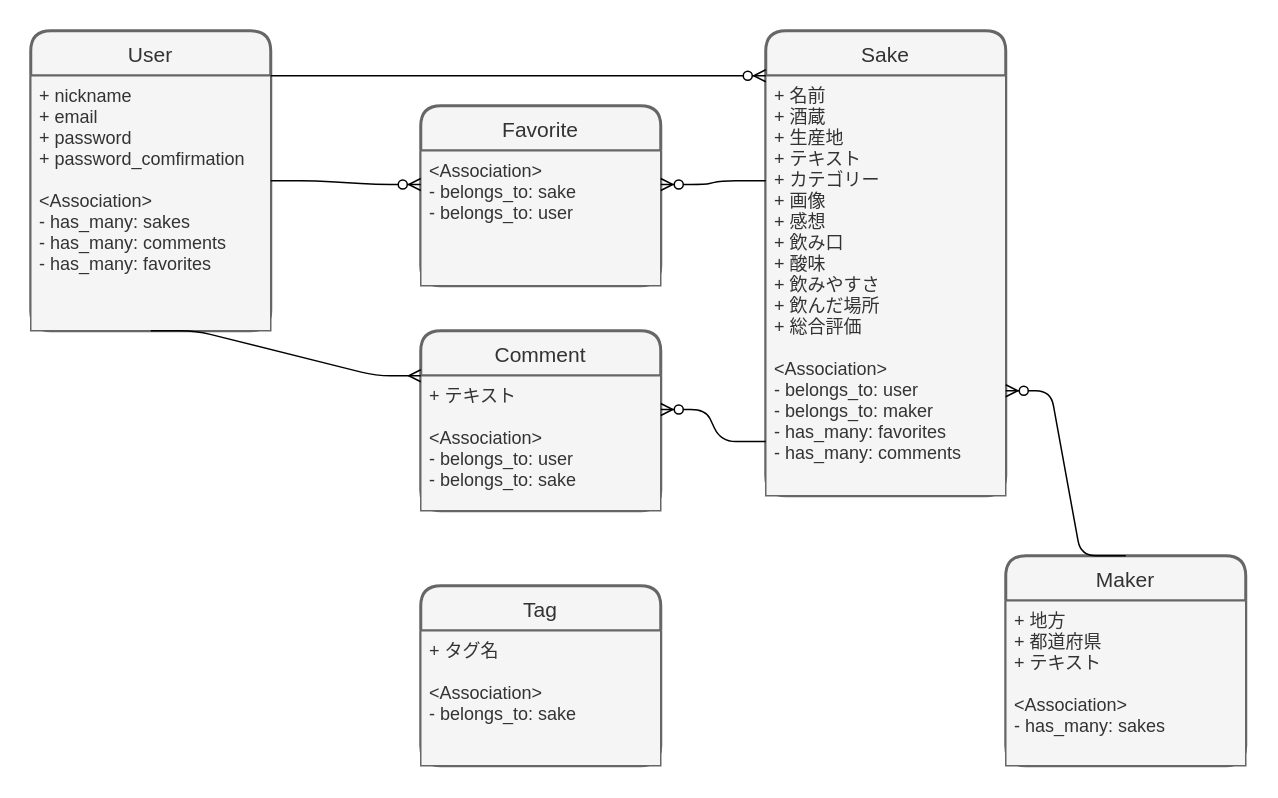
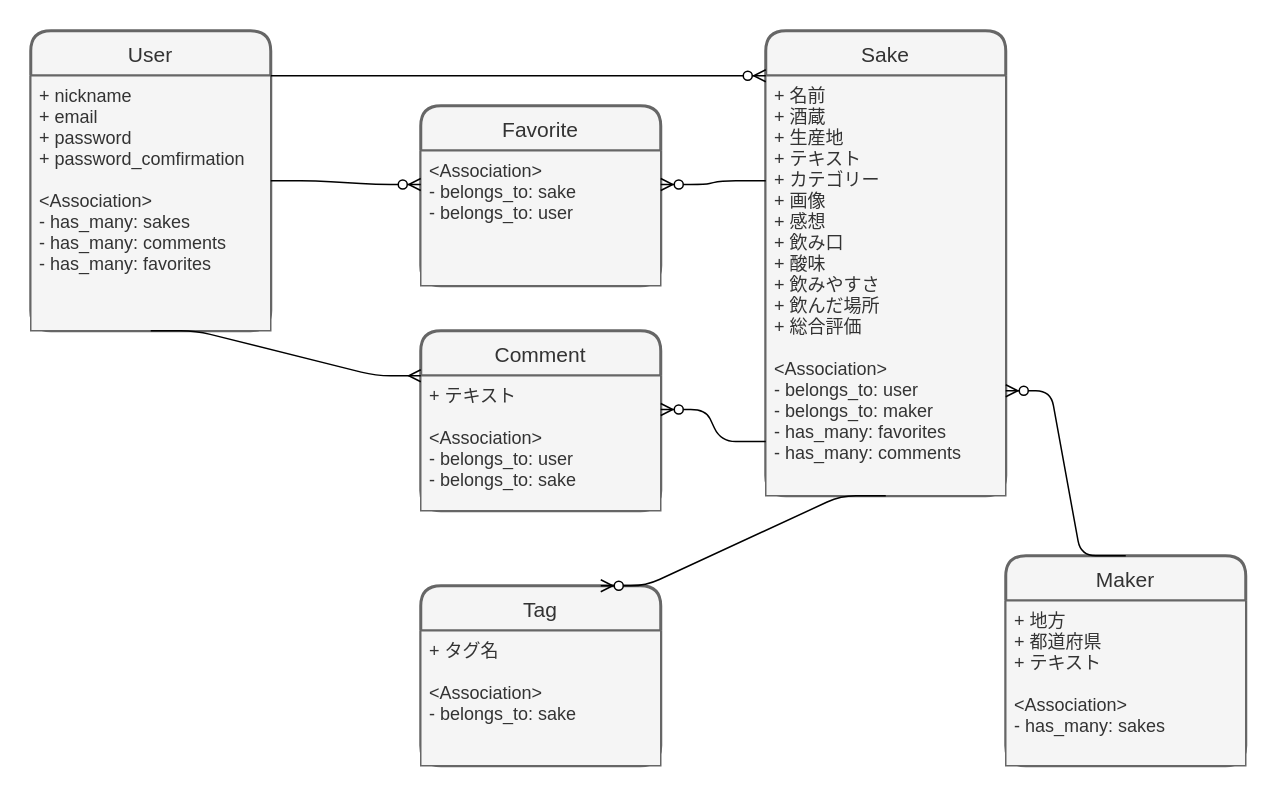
none -> (741, 542)
